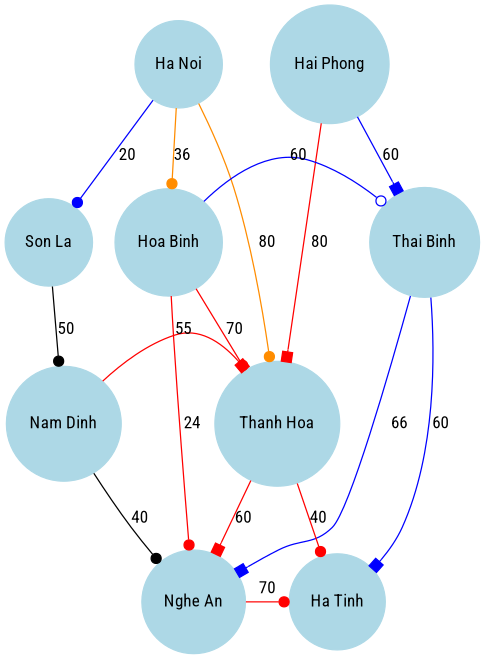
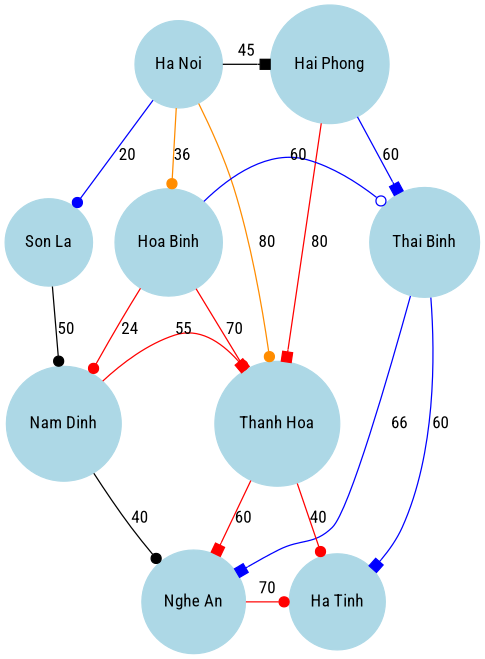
none -> (240, 64)
(179, 418) -> (118, 326)
